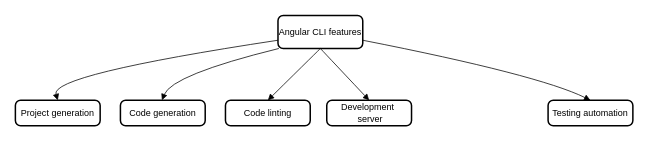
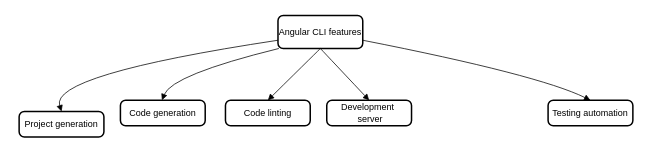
(58, 113) -> (62, 124)
